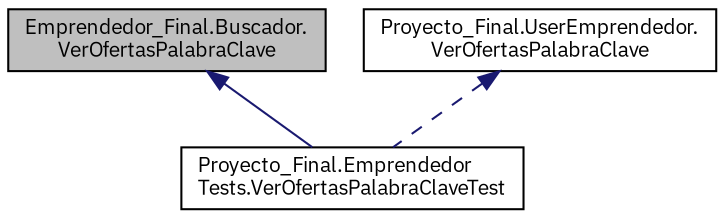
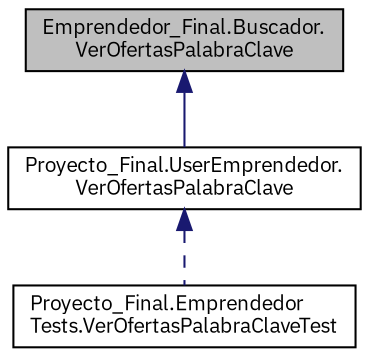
(268, 115) -> (184, 120)
